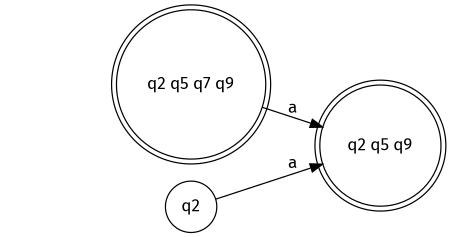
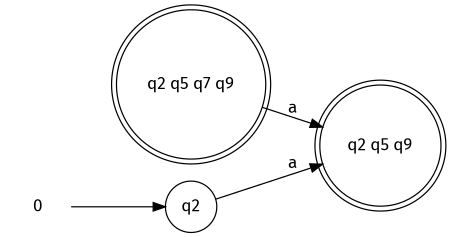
none -> (38, 207)
